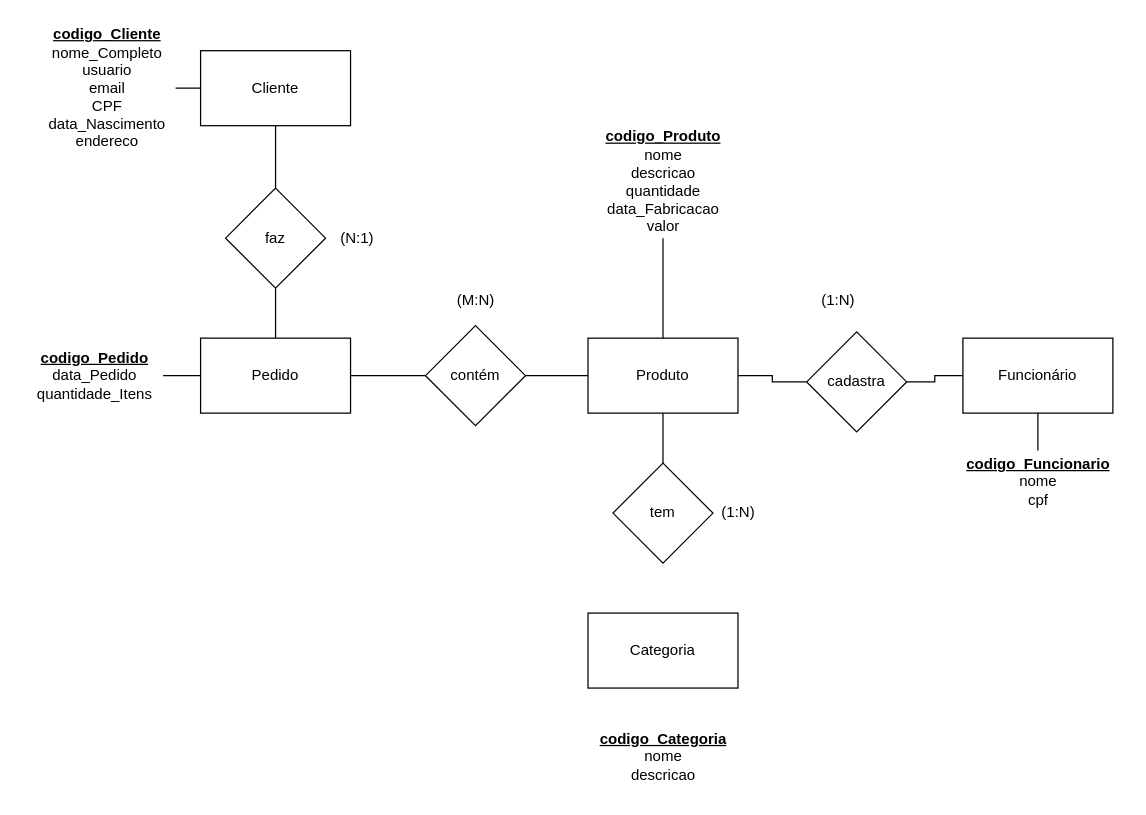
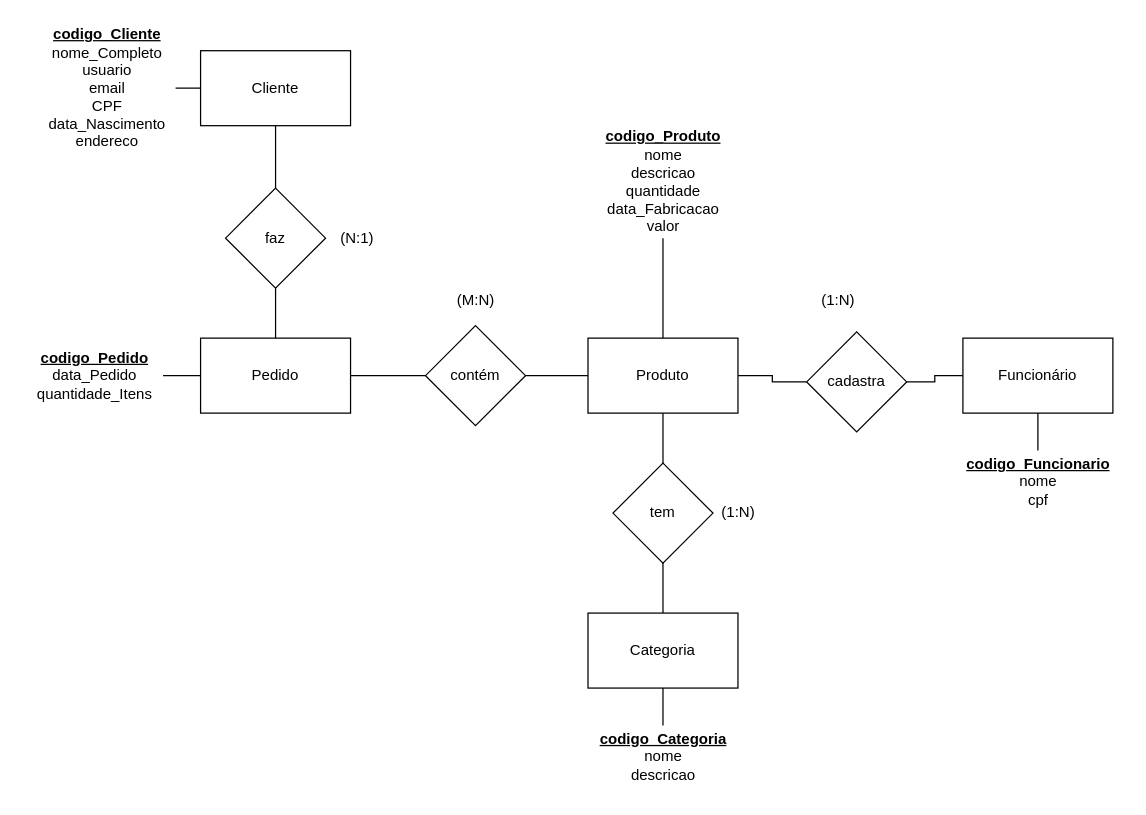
none -> (663, 588)
none -> (663, 707)
